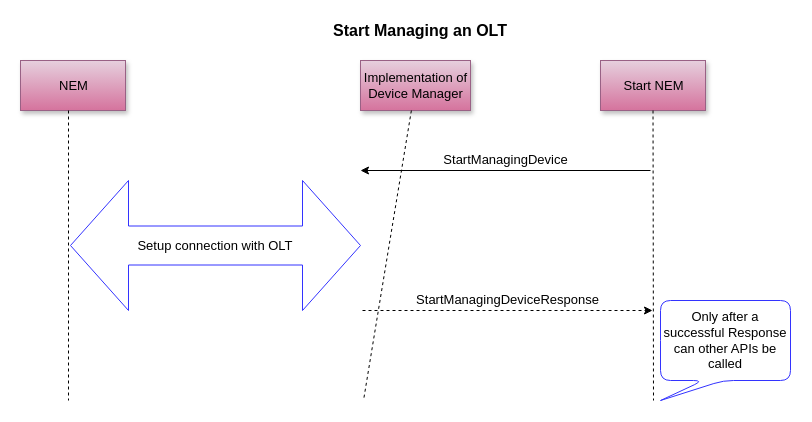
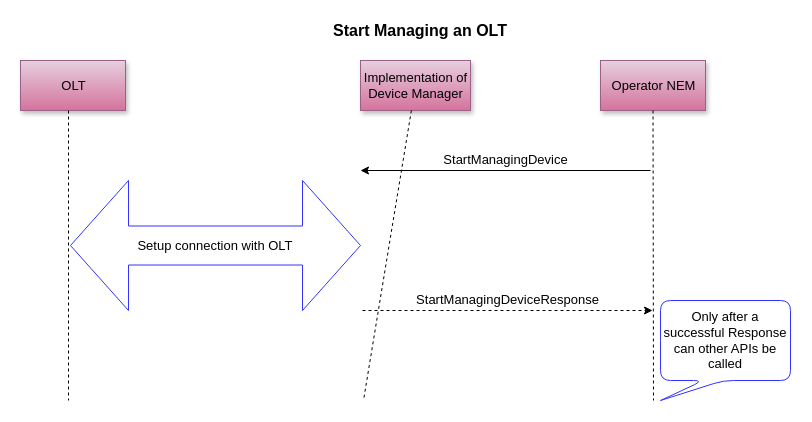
(74, 86) -> (74, 86)
(654, 86) -> (654, 86)
